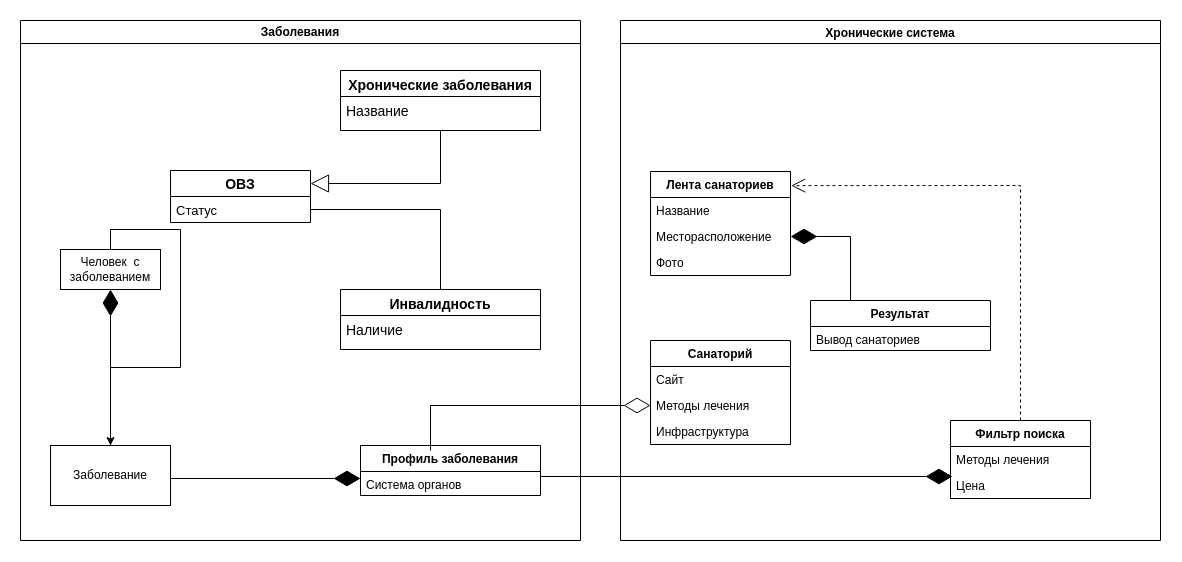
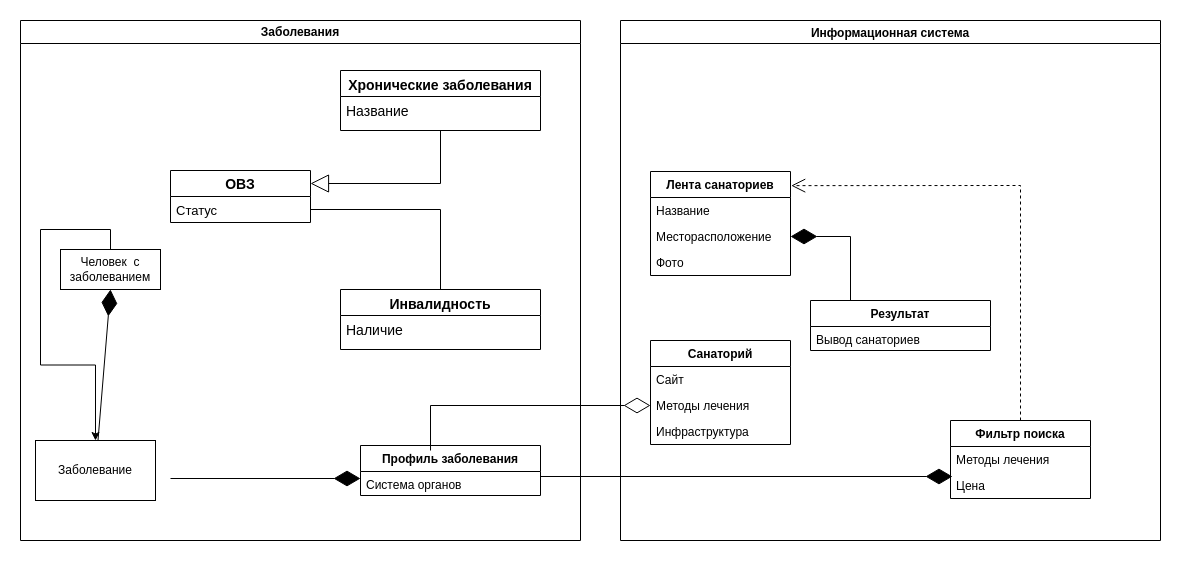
(890, 33) -> (890, 33)
(111, 476) -> (96, 471)
